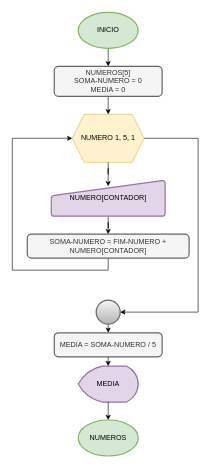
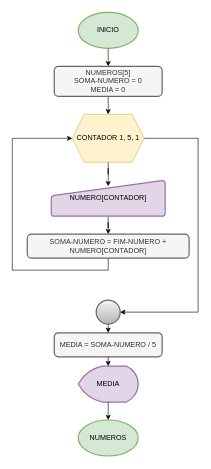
(108, 138) -> (108, 138)
